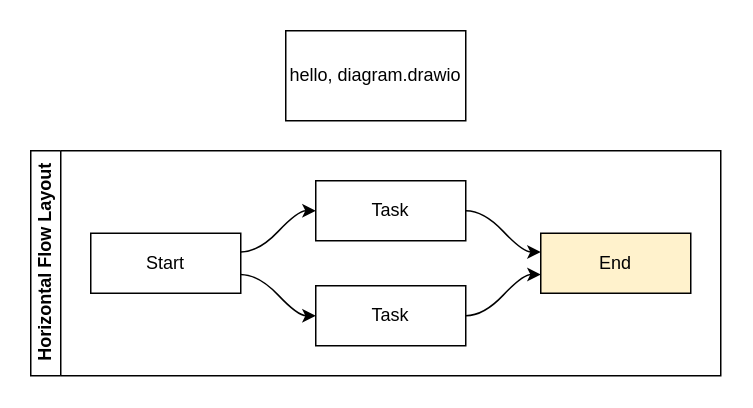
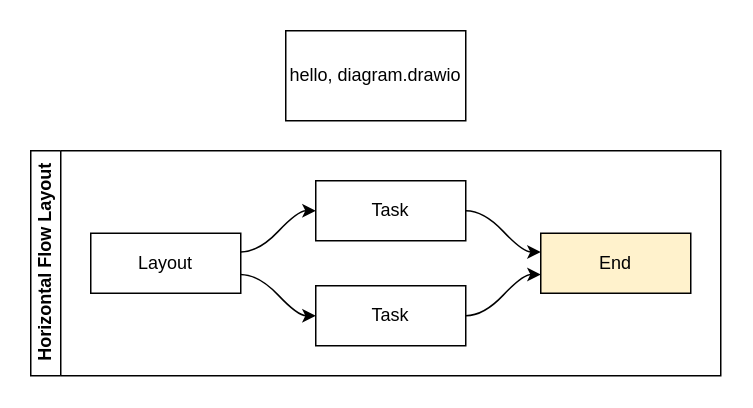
(166, 263) -> (166, 263)
